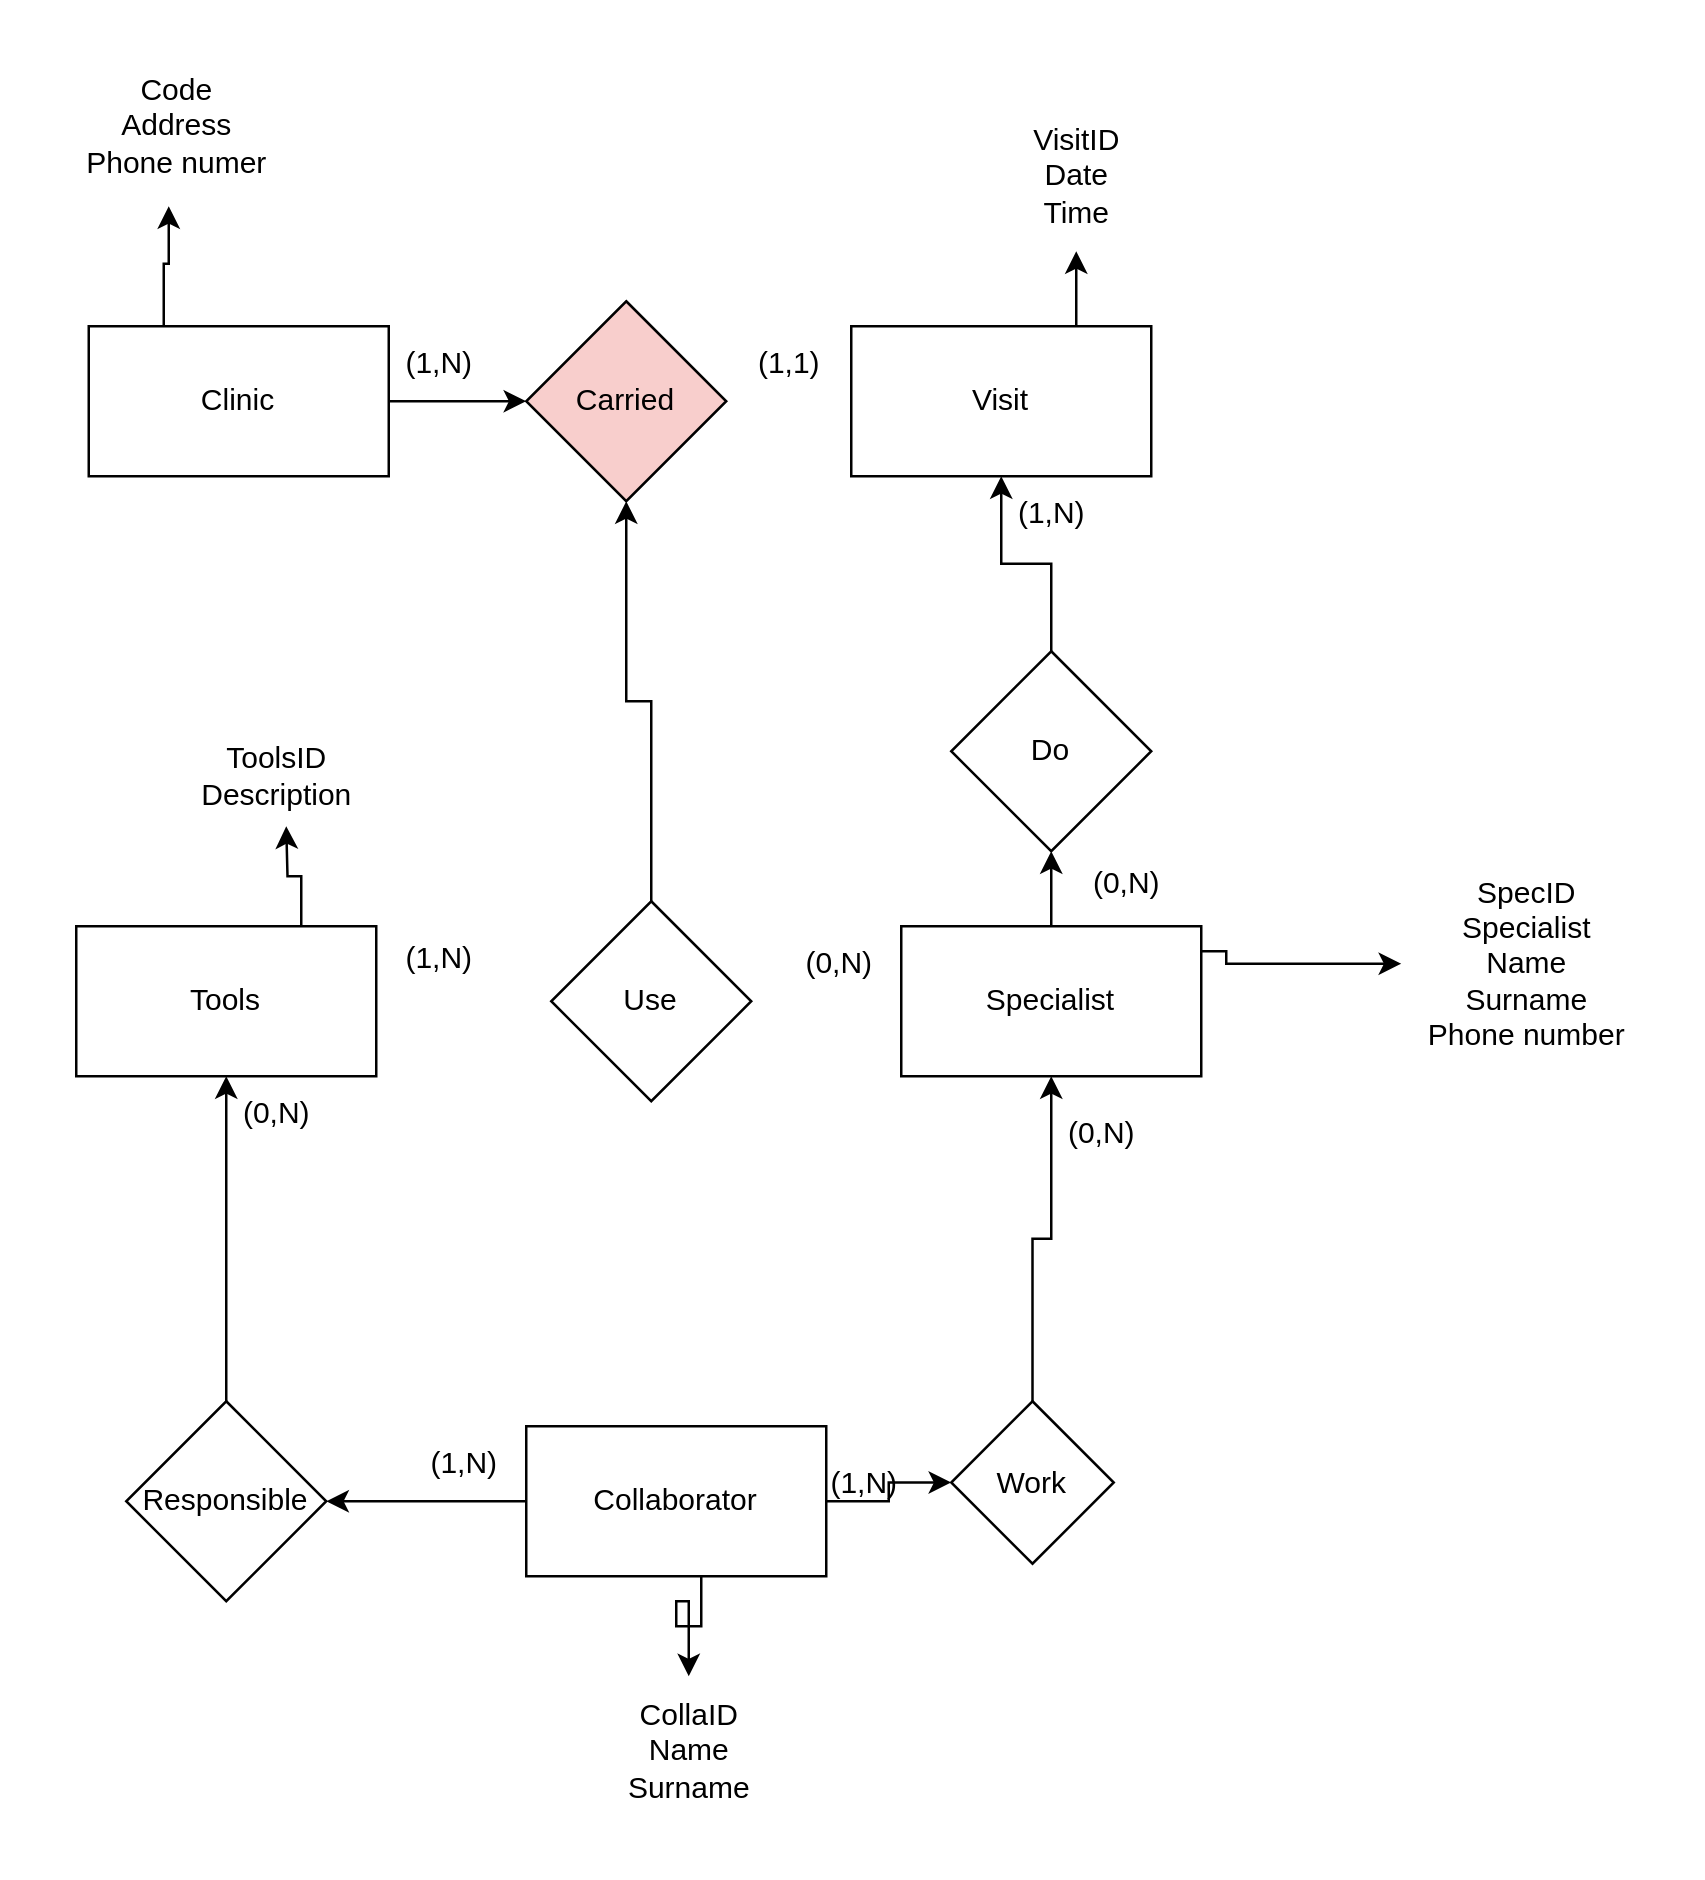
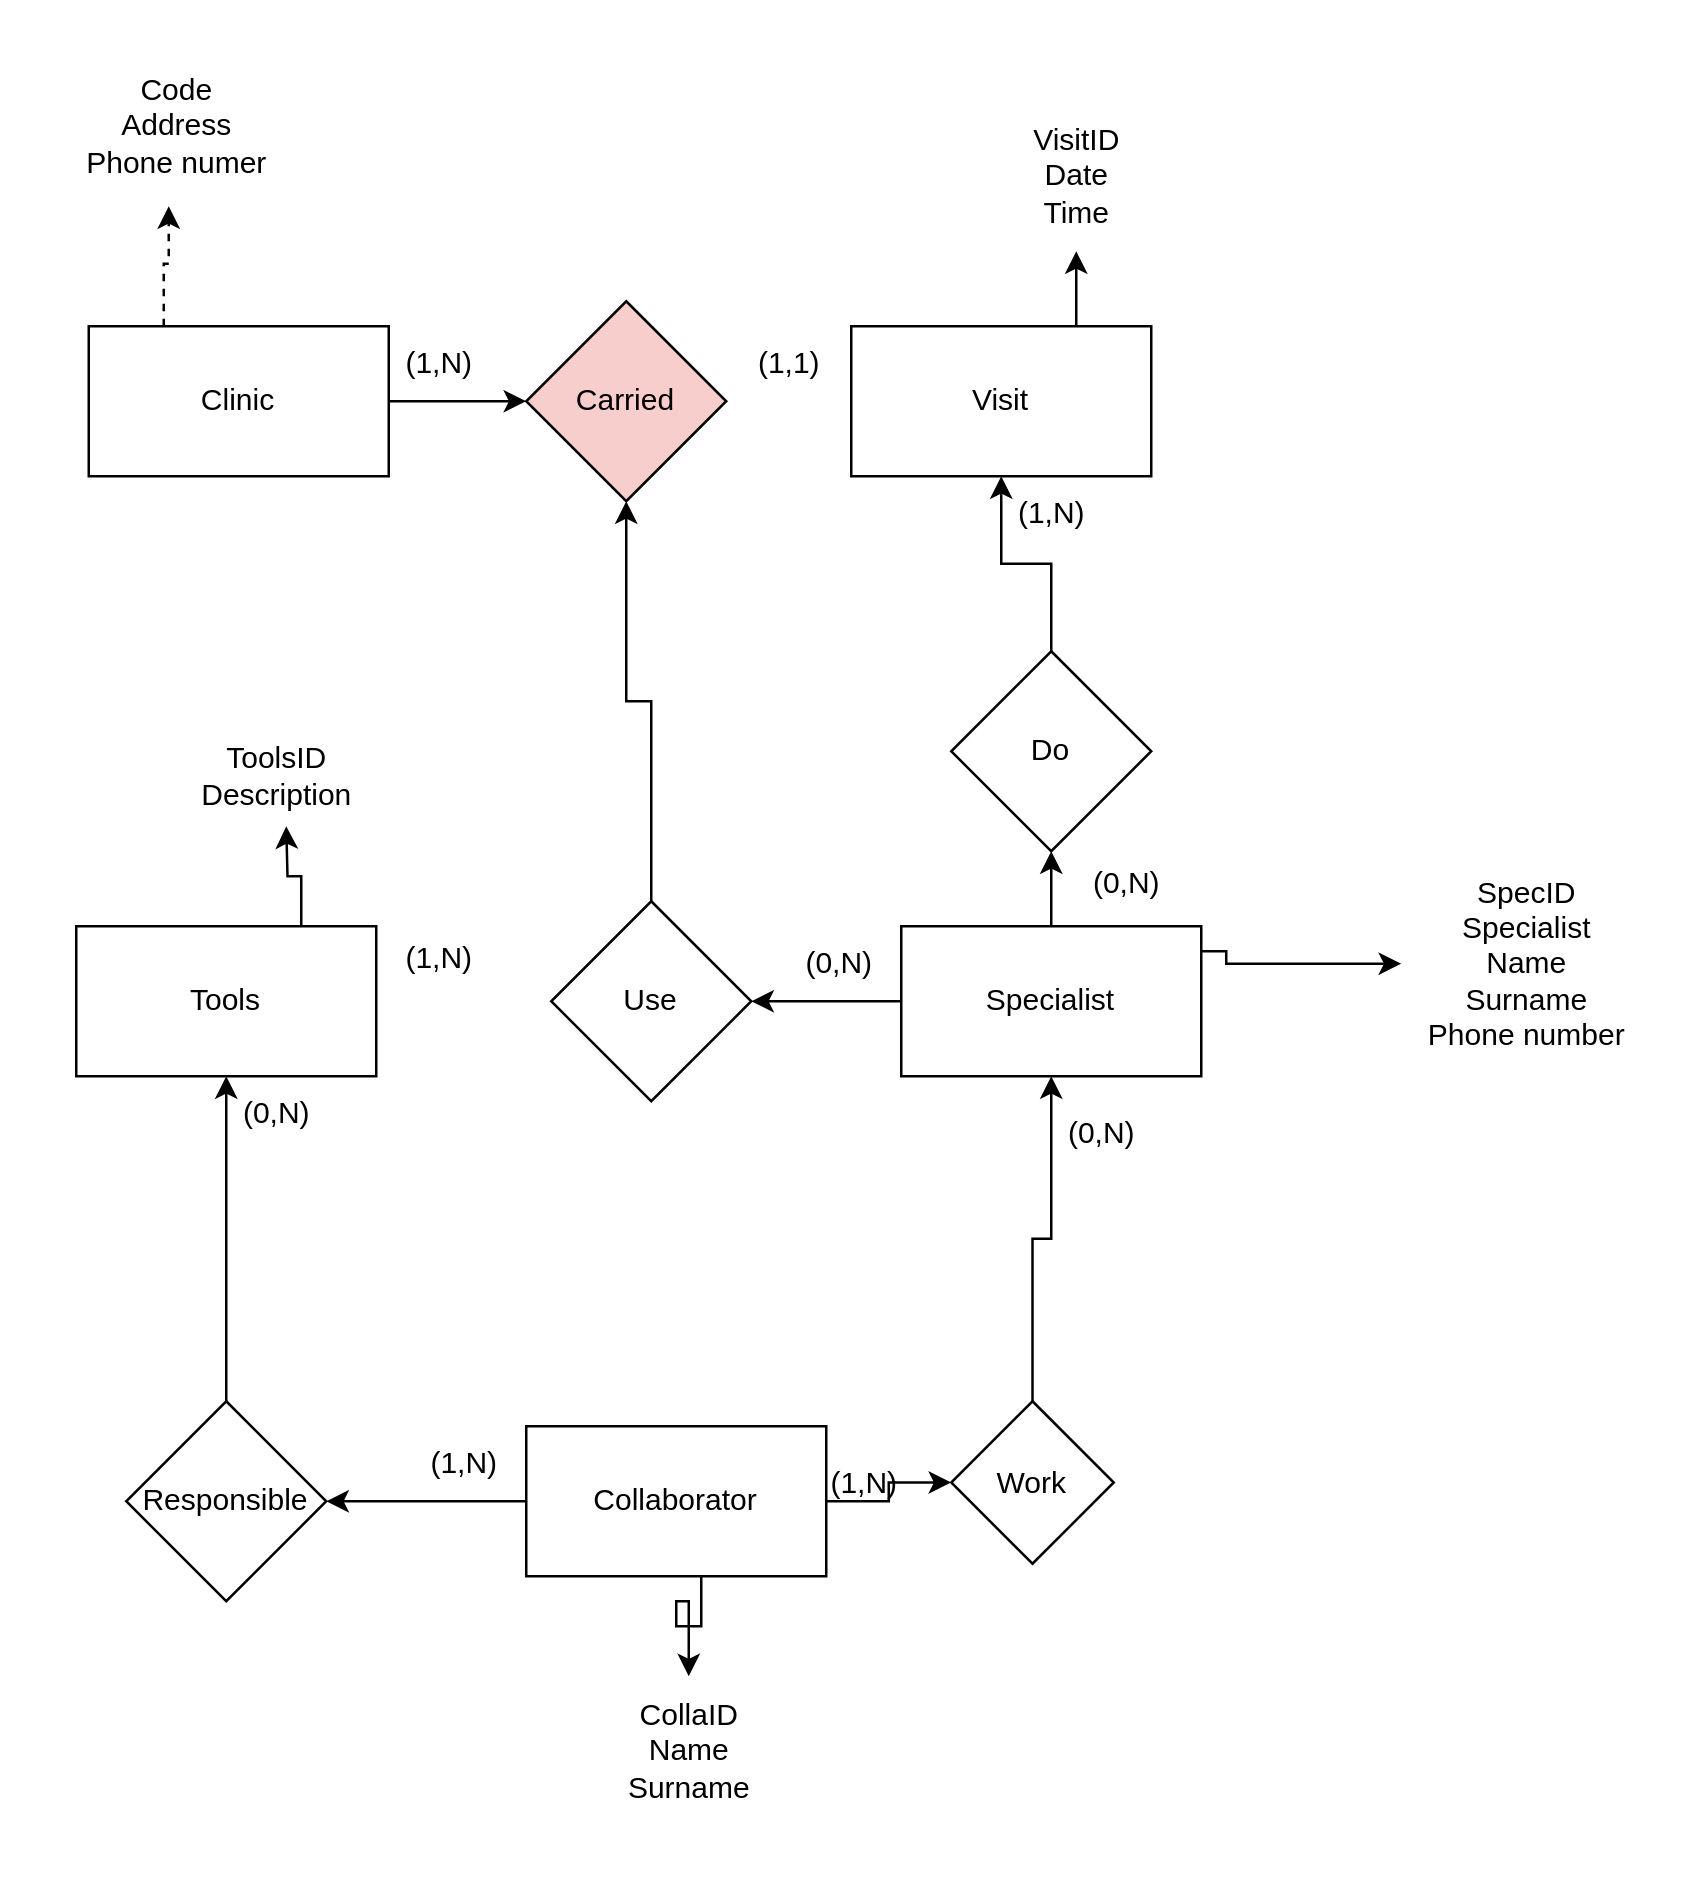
(164, 270) -> (164, 270)
none -> (834, 1001)
